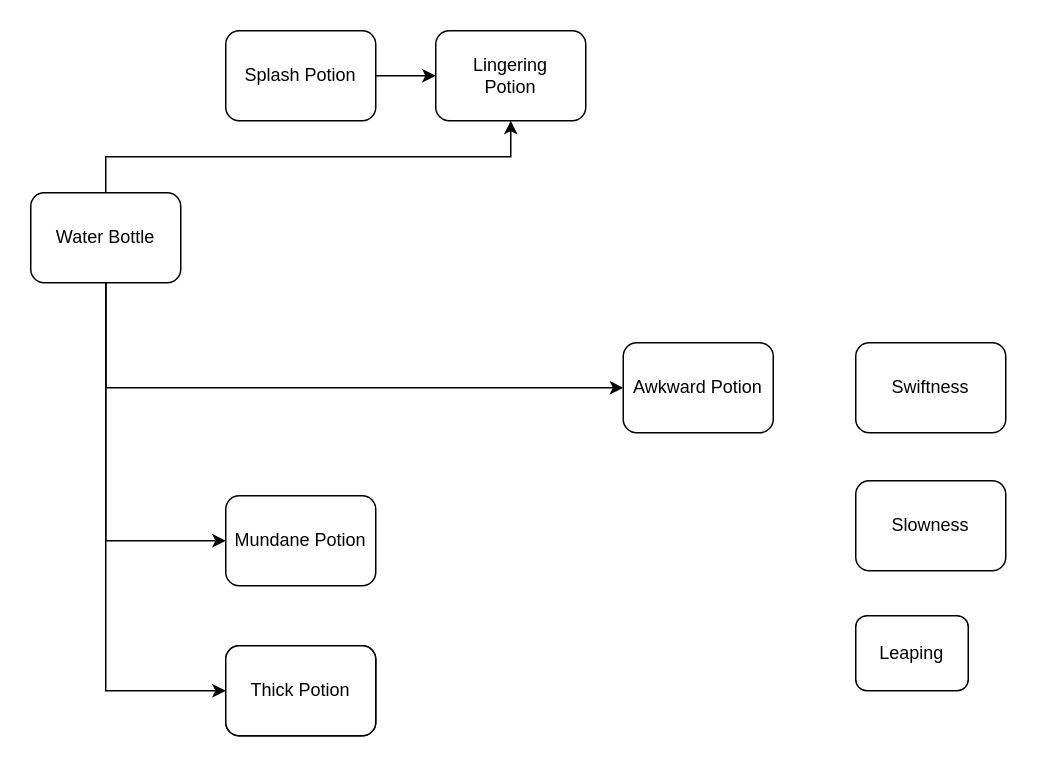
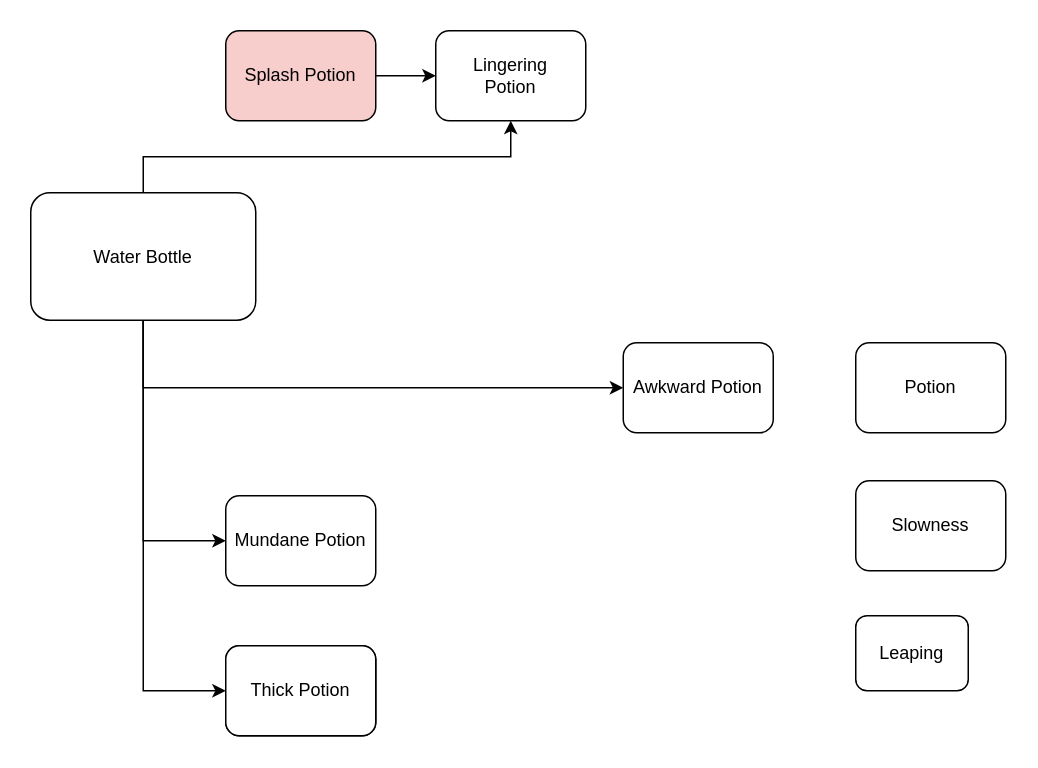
(301, 76) -> (301, 76)
(106, 238) -> (143, 257)
(931, 388) -> (931, 388)
